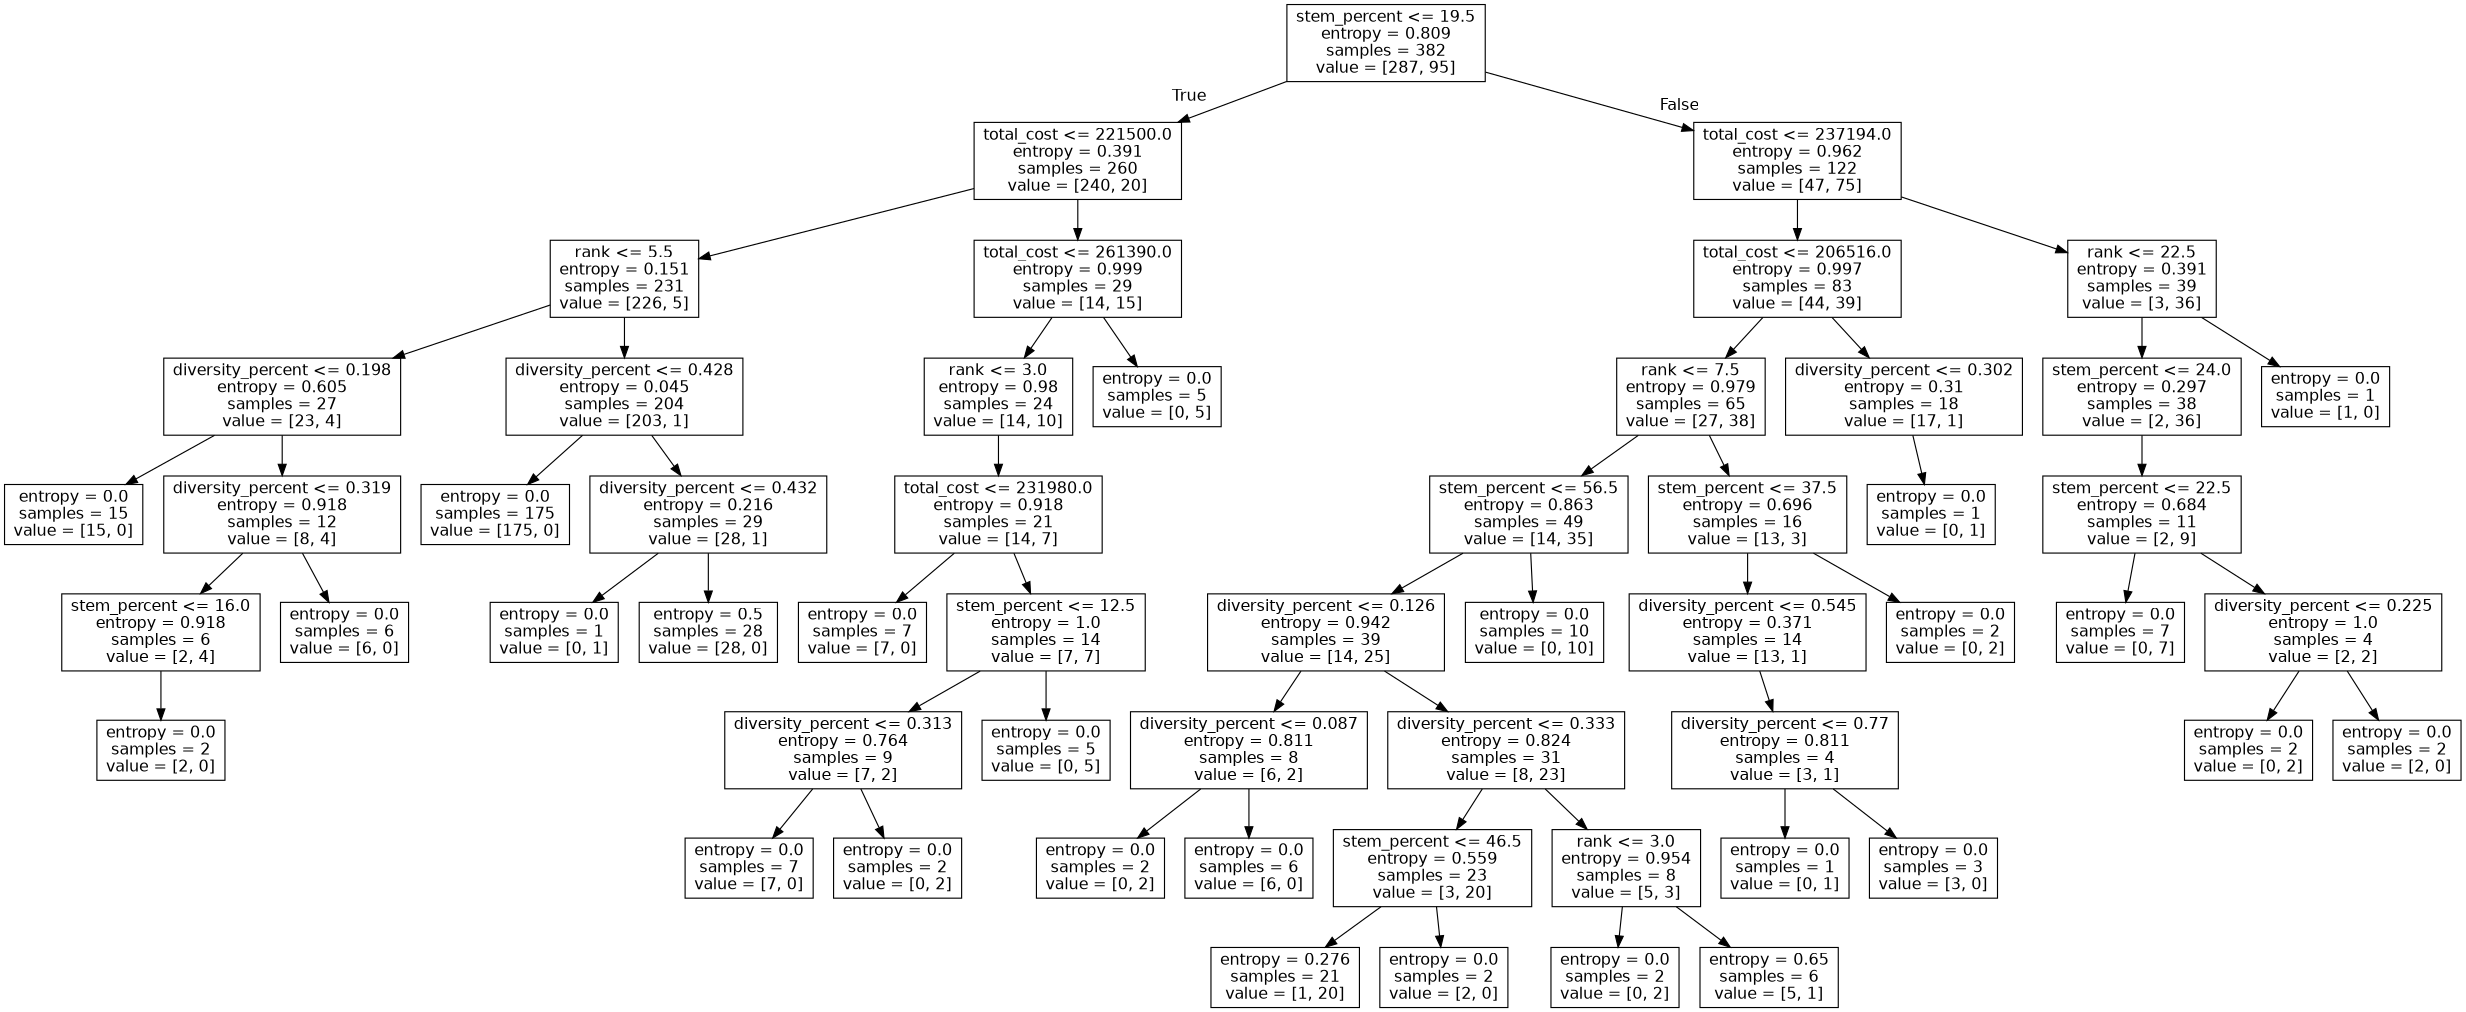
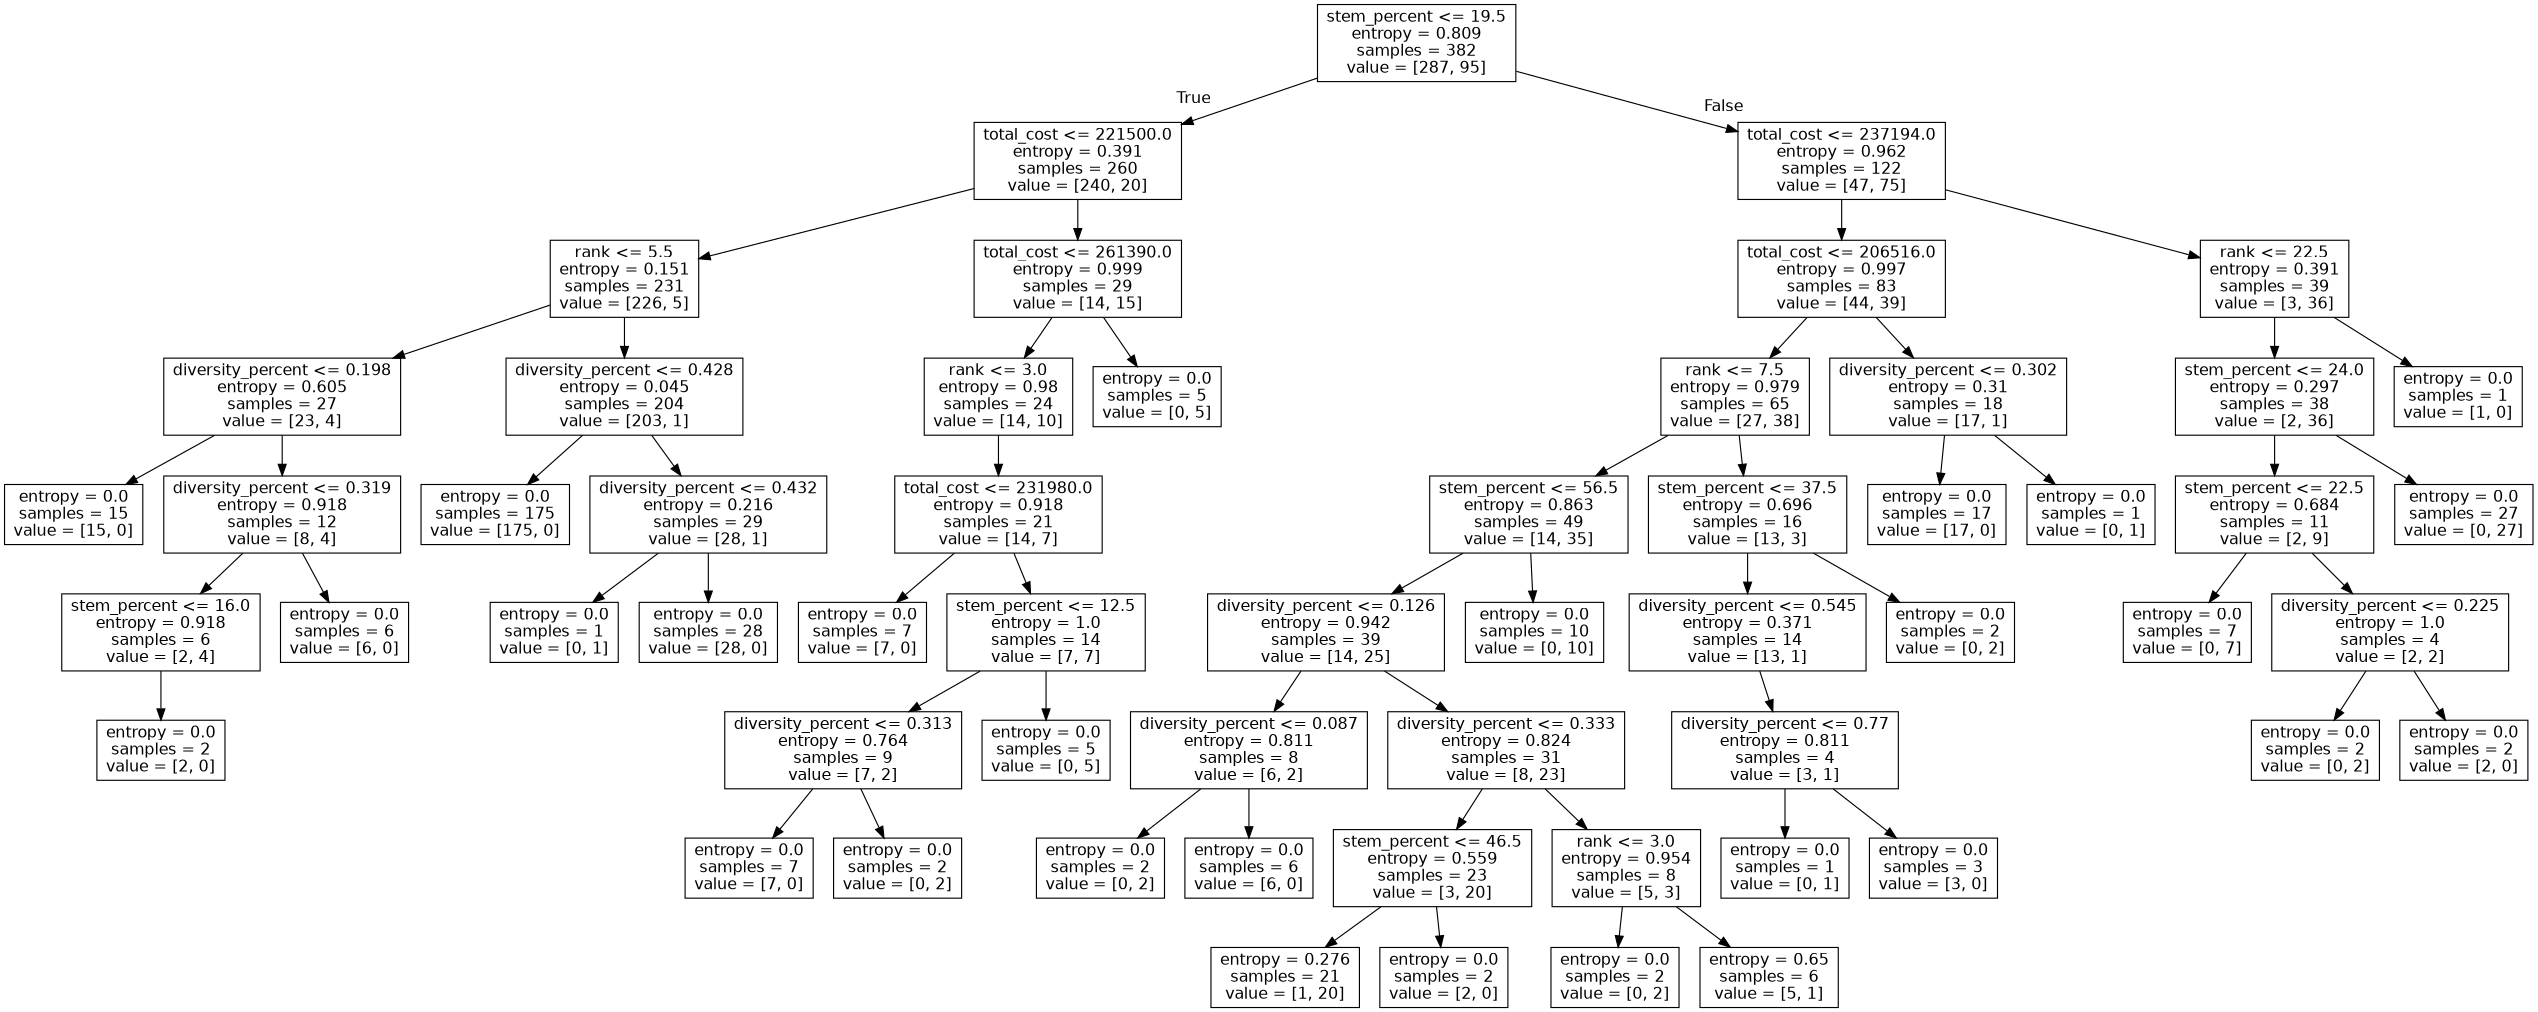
none -> (1937, 515)
none -> (2464, 515)
(708, 632) -> (708, 632)
